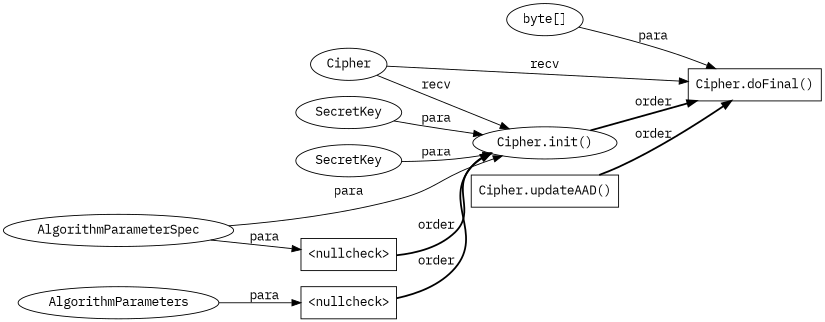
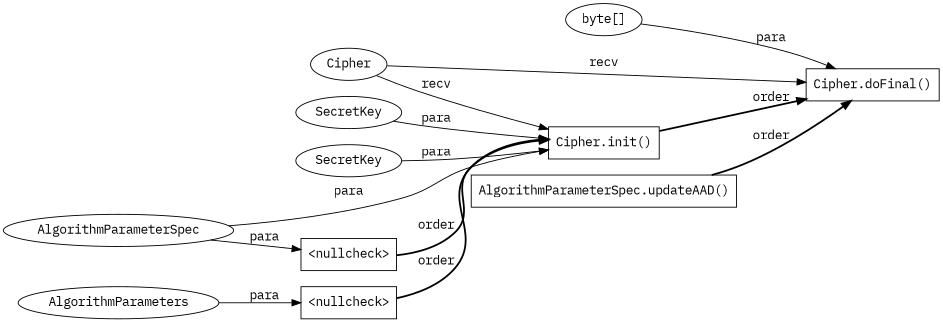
(545, 143) -> (604, 143)
(545, 191) -> (604, 191)
